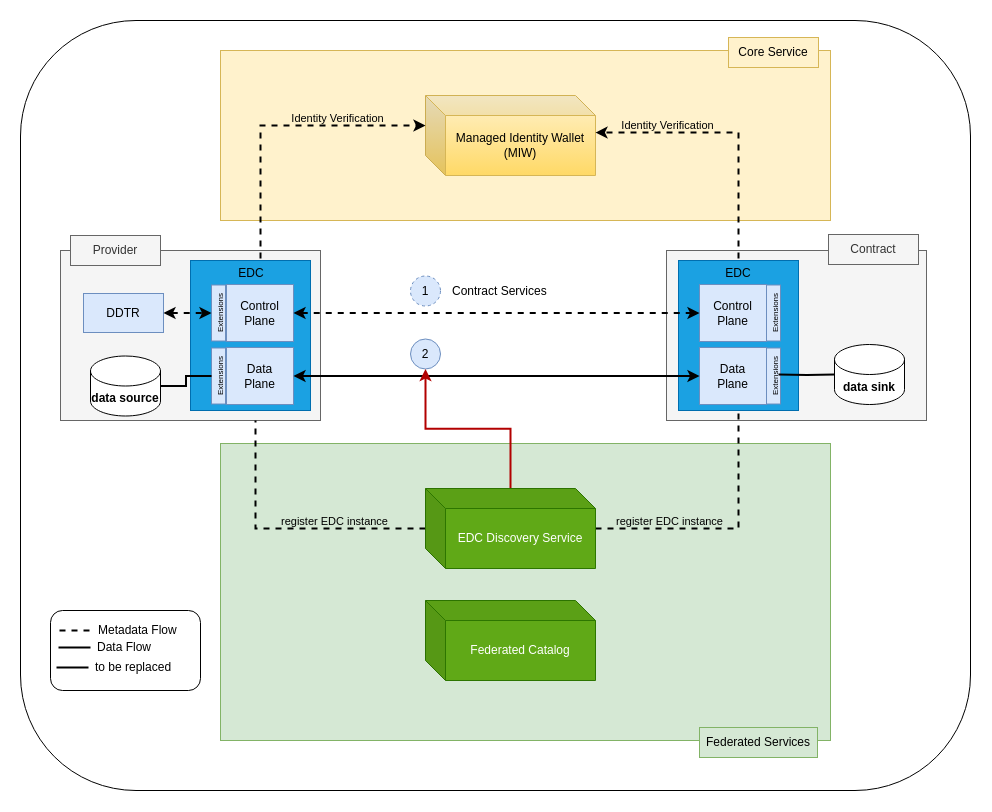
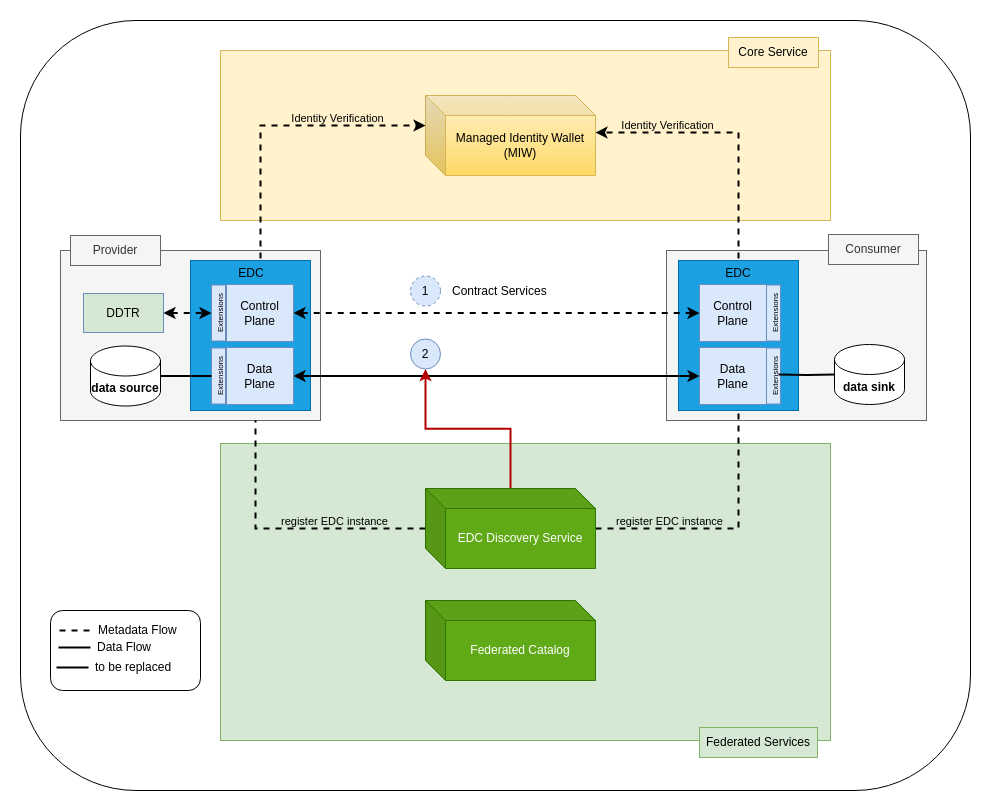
(874, 250) -> (874, 250)
(124, 313) -> (124, 313)
(126, 386) -> (126, 376)
